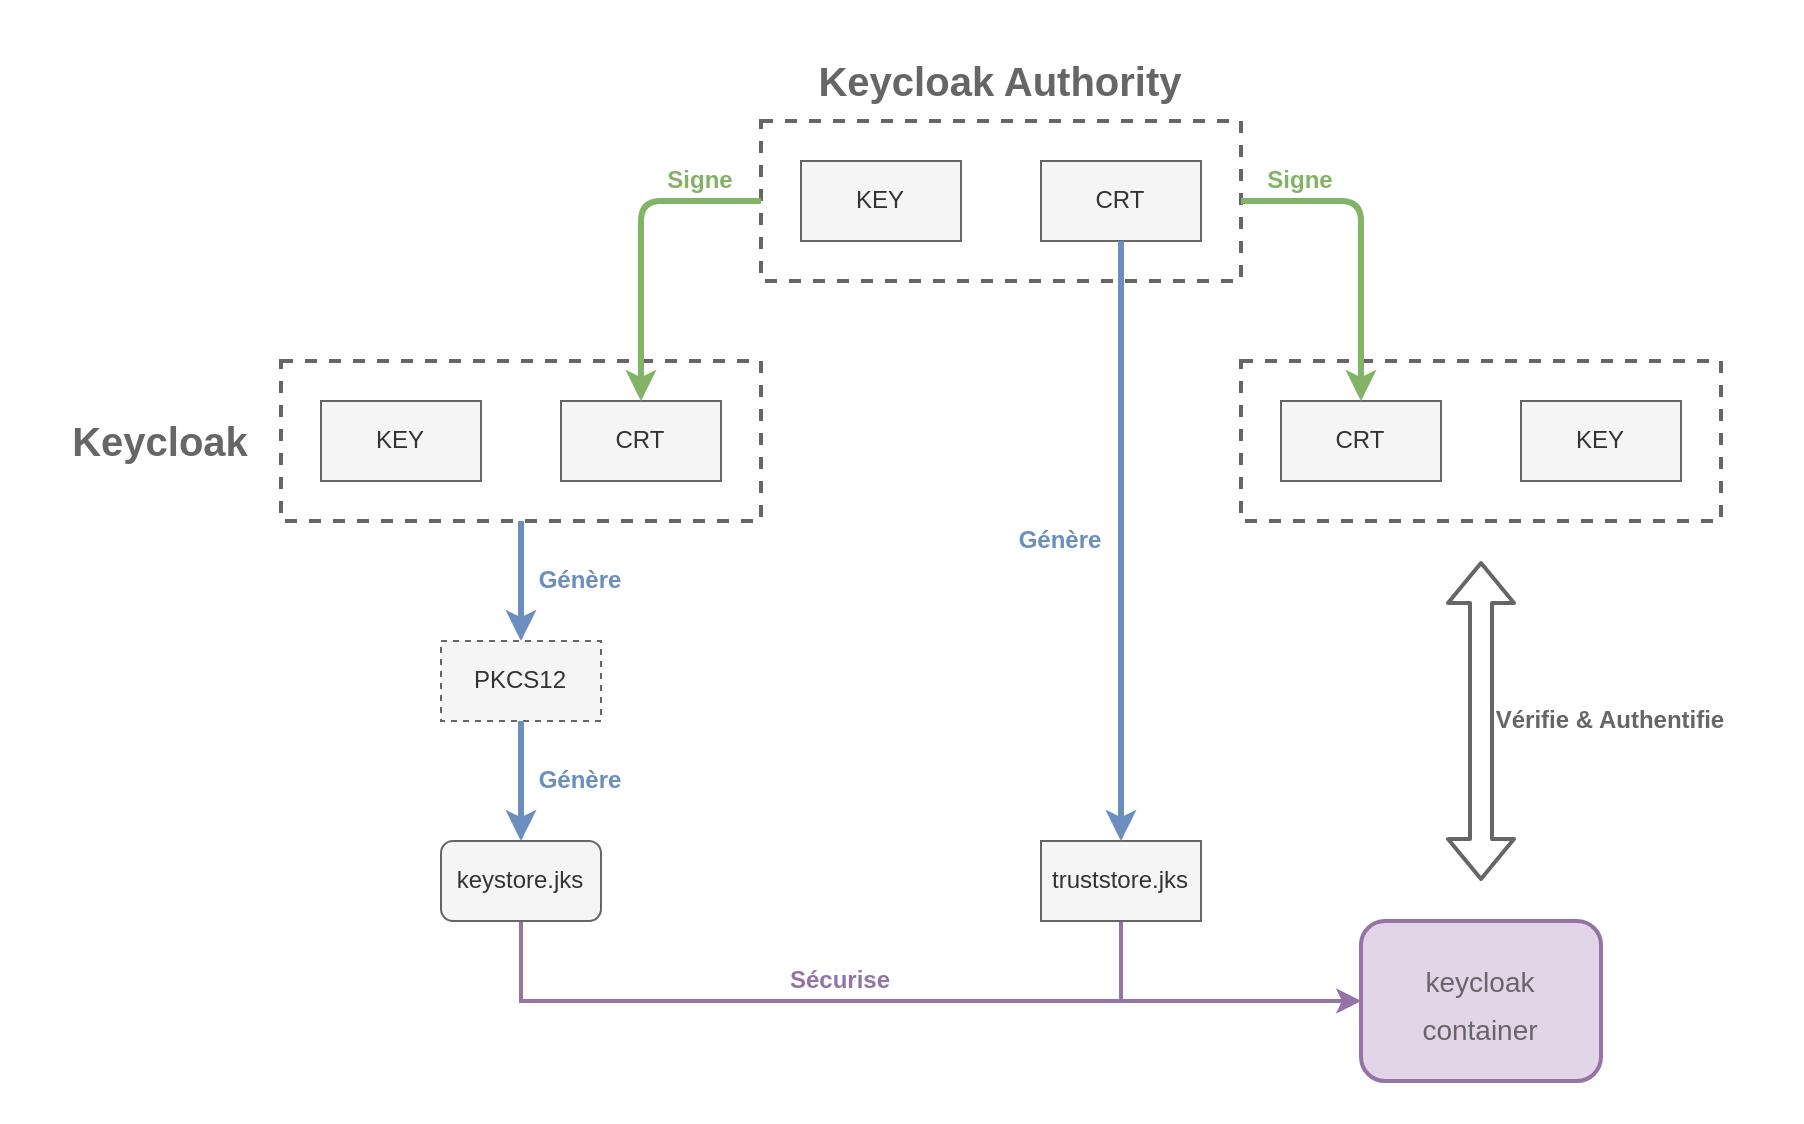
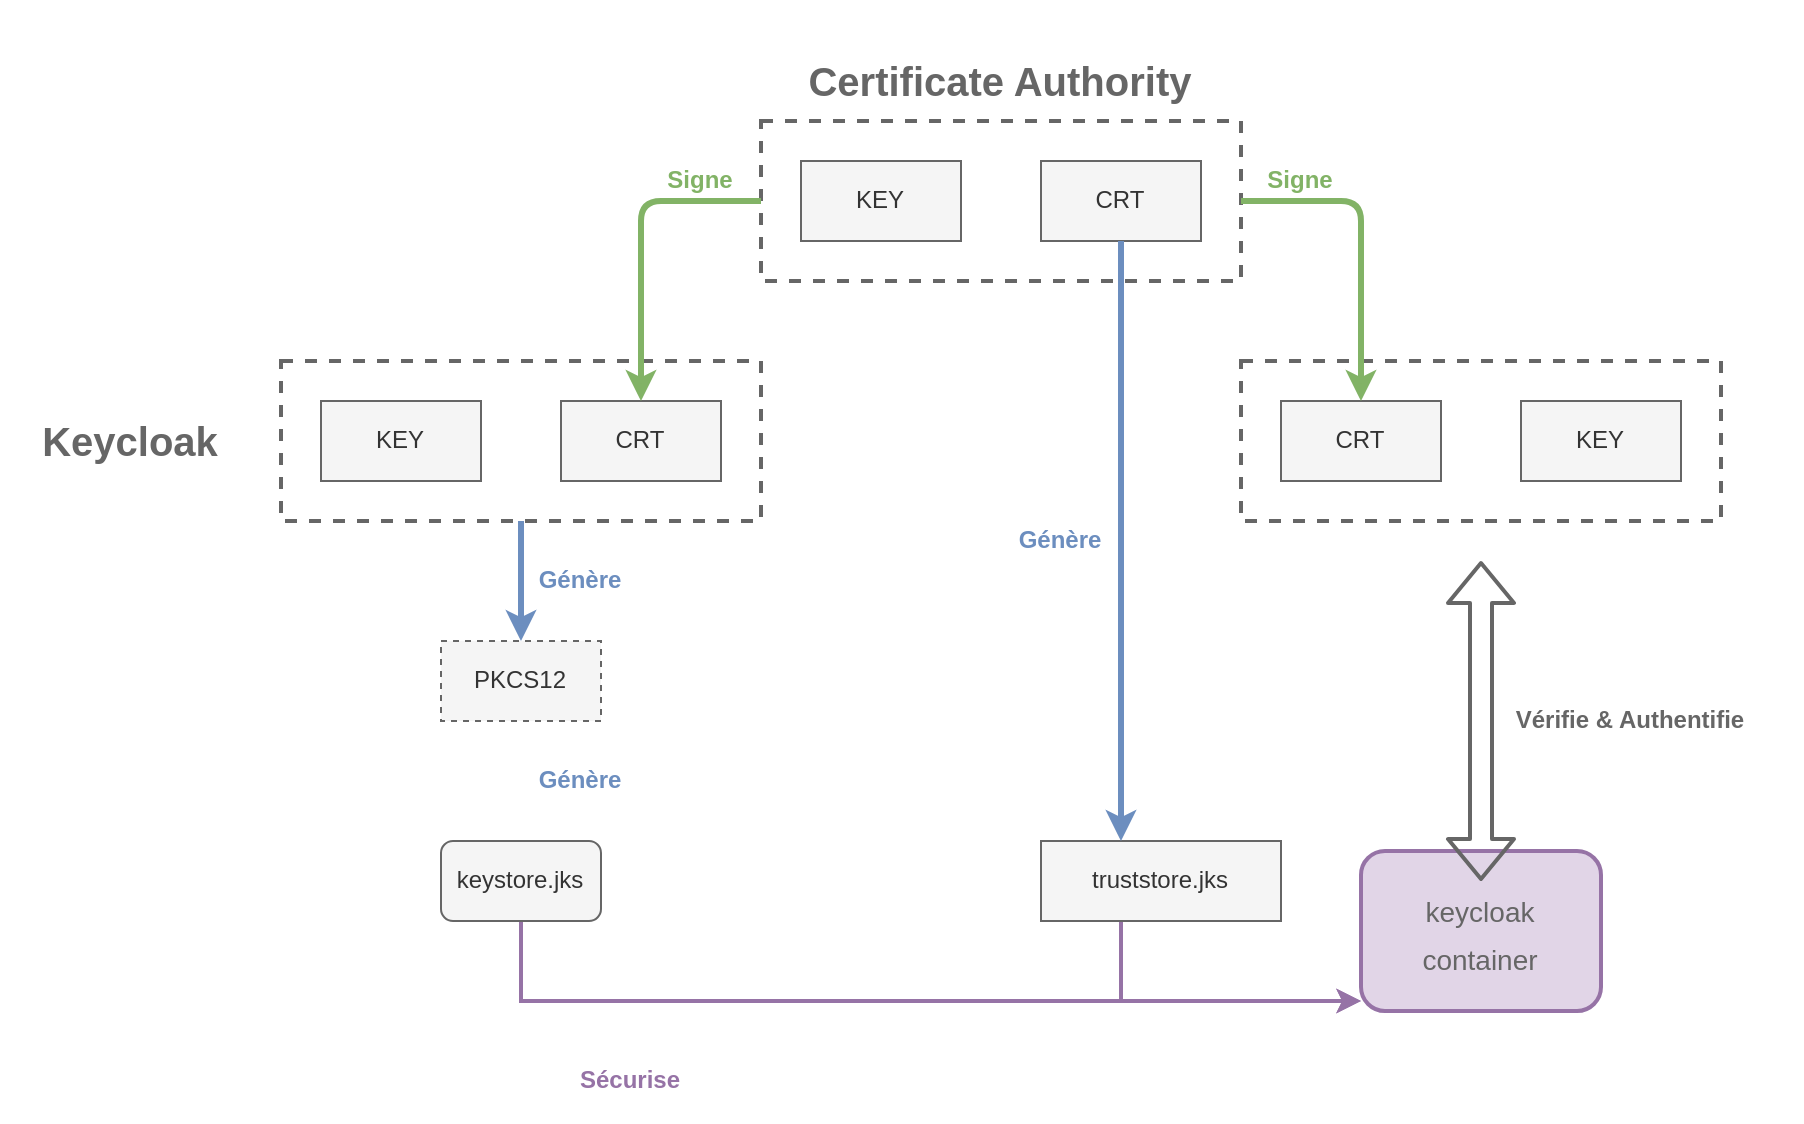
(1001, 81) -> (1001, 81)
(161, 441) -> (131, 441)
(1611, 721) -> (1631, 721)
(521, 770) -> none
(1121, 881) -> (1161, 881)
(841, 981) -> (631, 1081)
(1481, 1001) -> (1481, 931)
